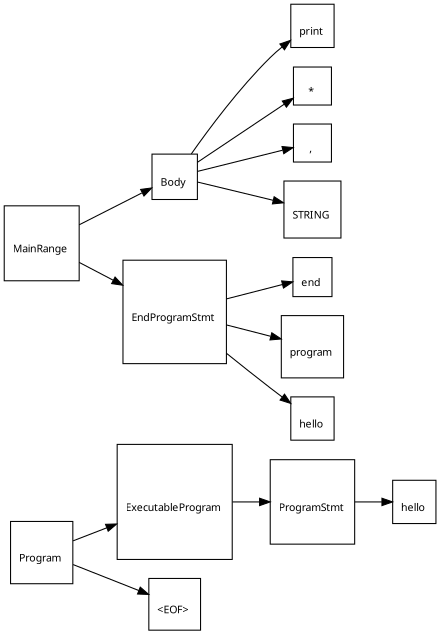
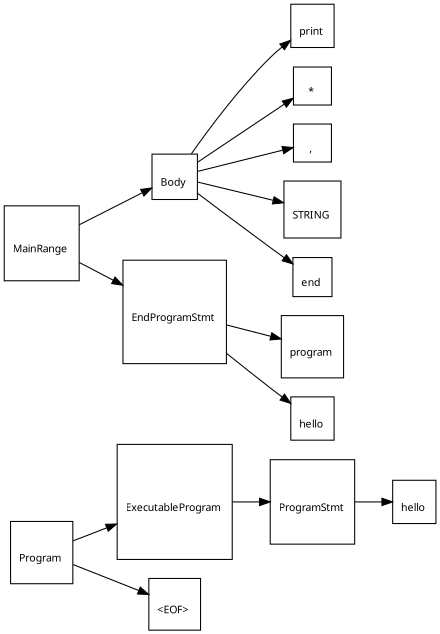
(254, 292) -> (241, 226)
